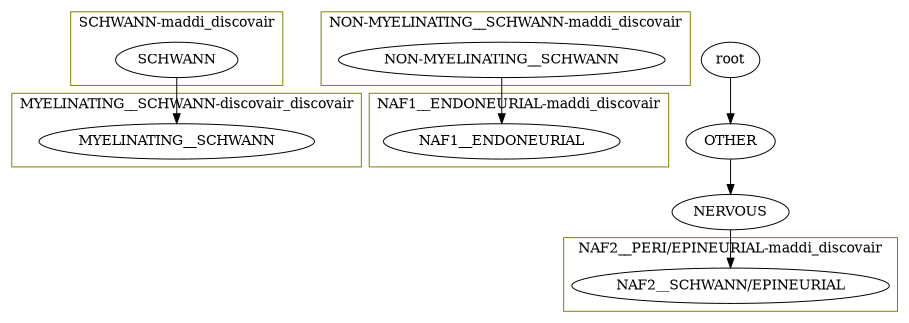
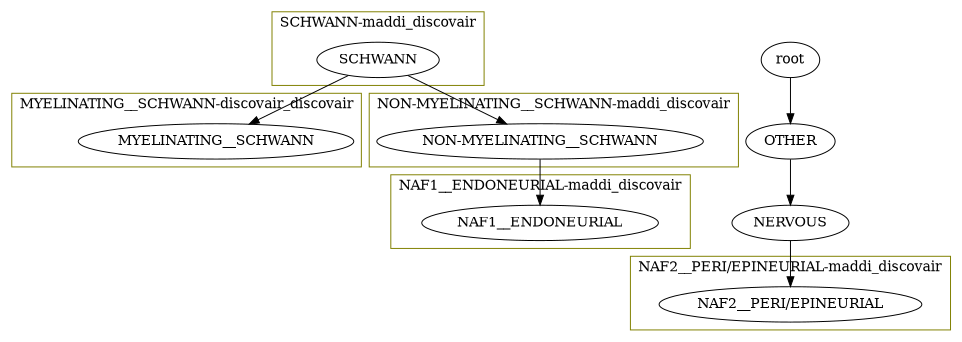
none -> (457, 100)
(731, 286) -> (790, 304)
